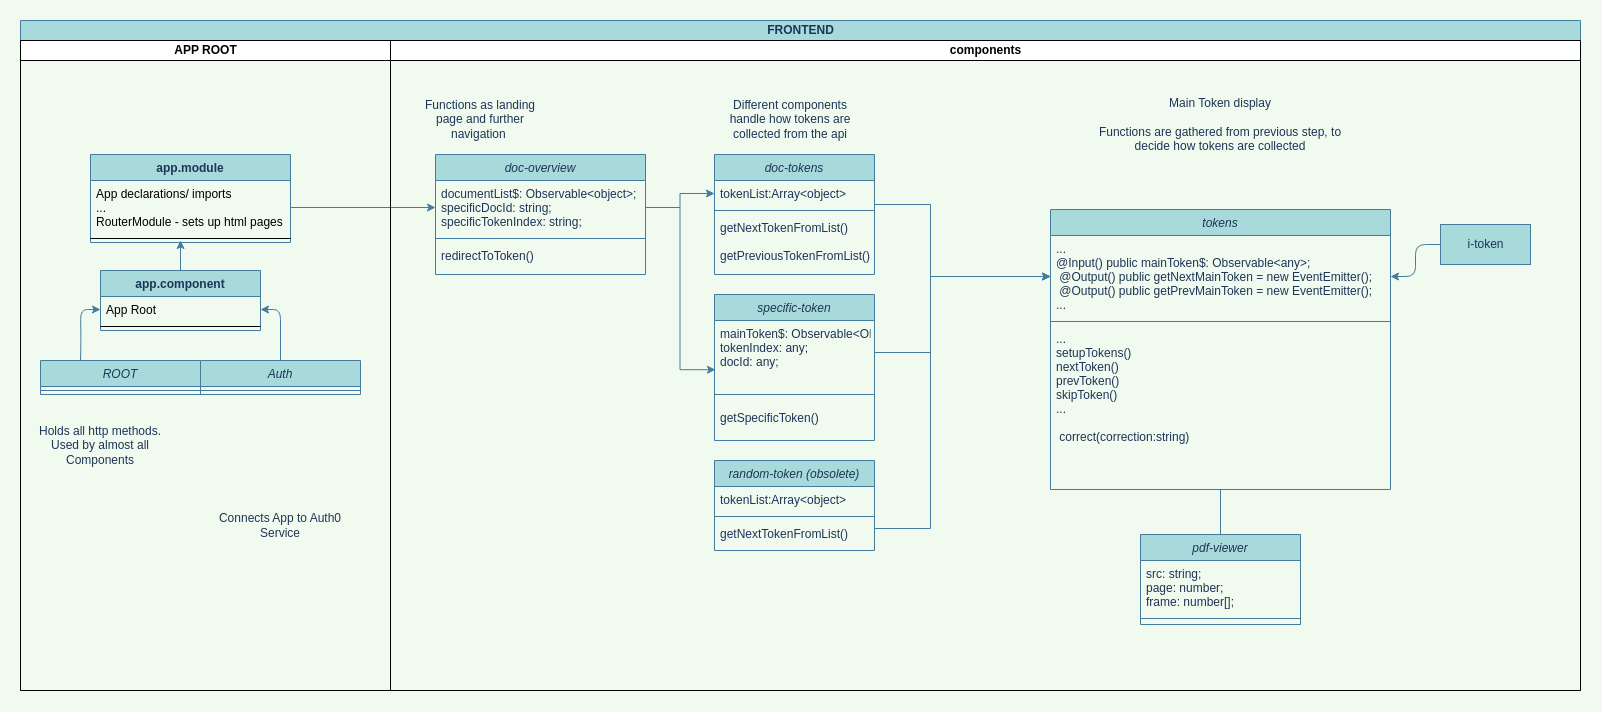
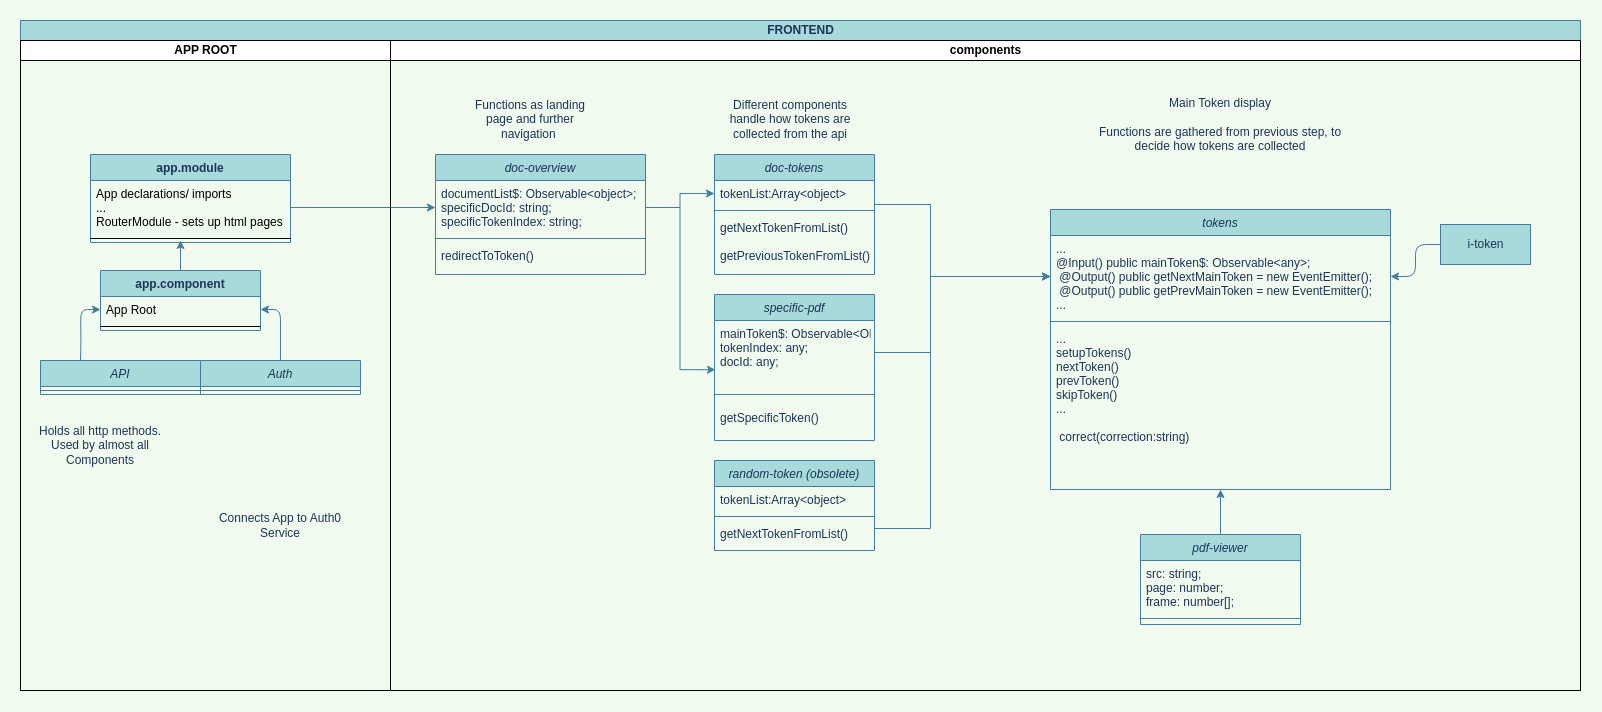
(481, 120) -> (531, 120)
(794, 308) -> (794, 308)
(120, 374) -> (120, 374)
(1221, 496) -> (1221, 497)
